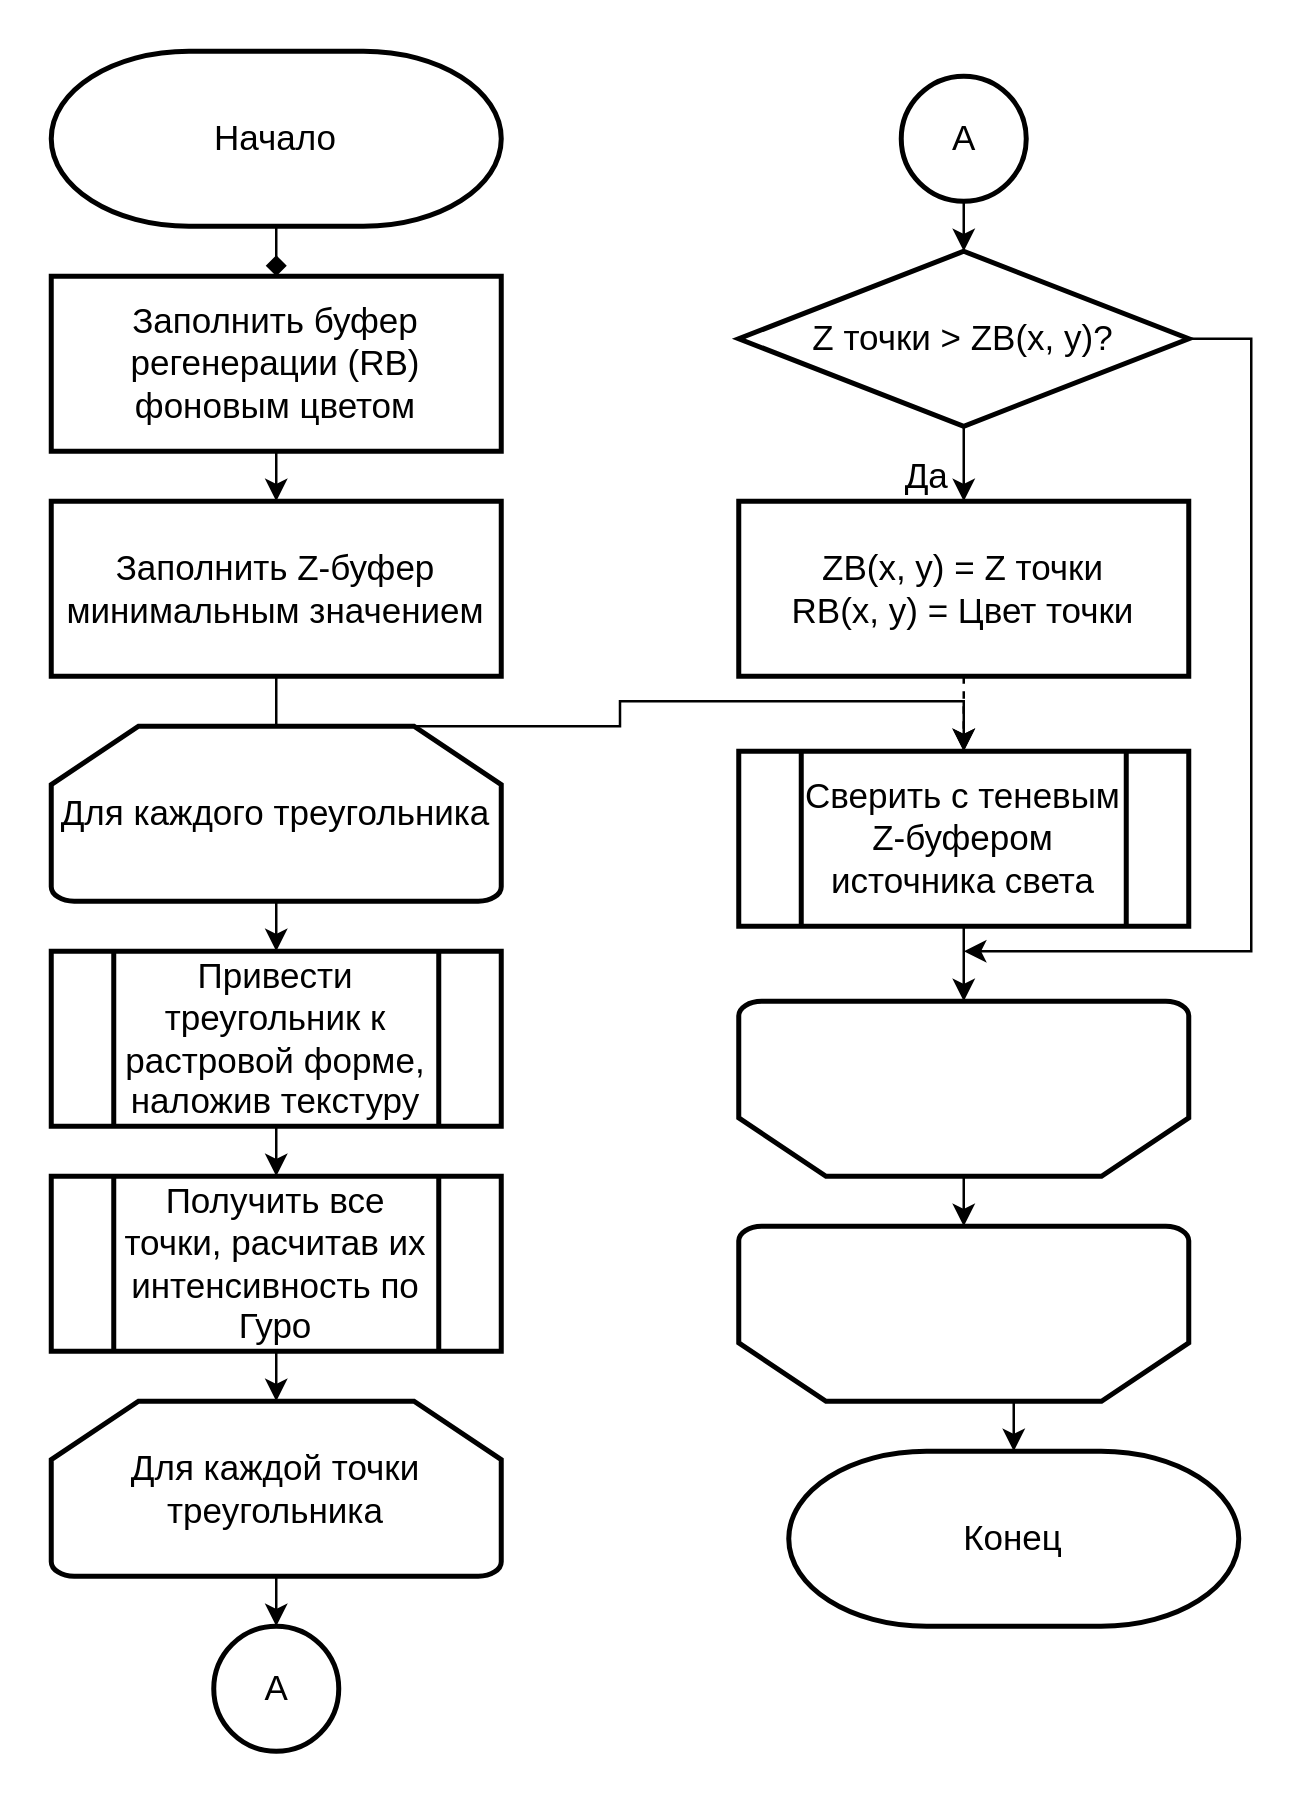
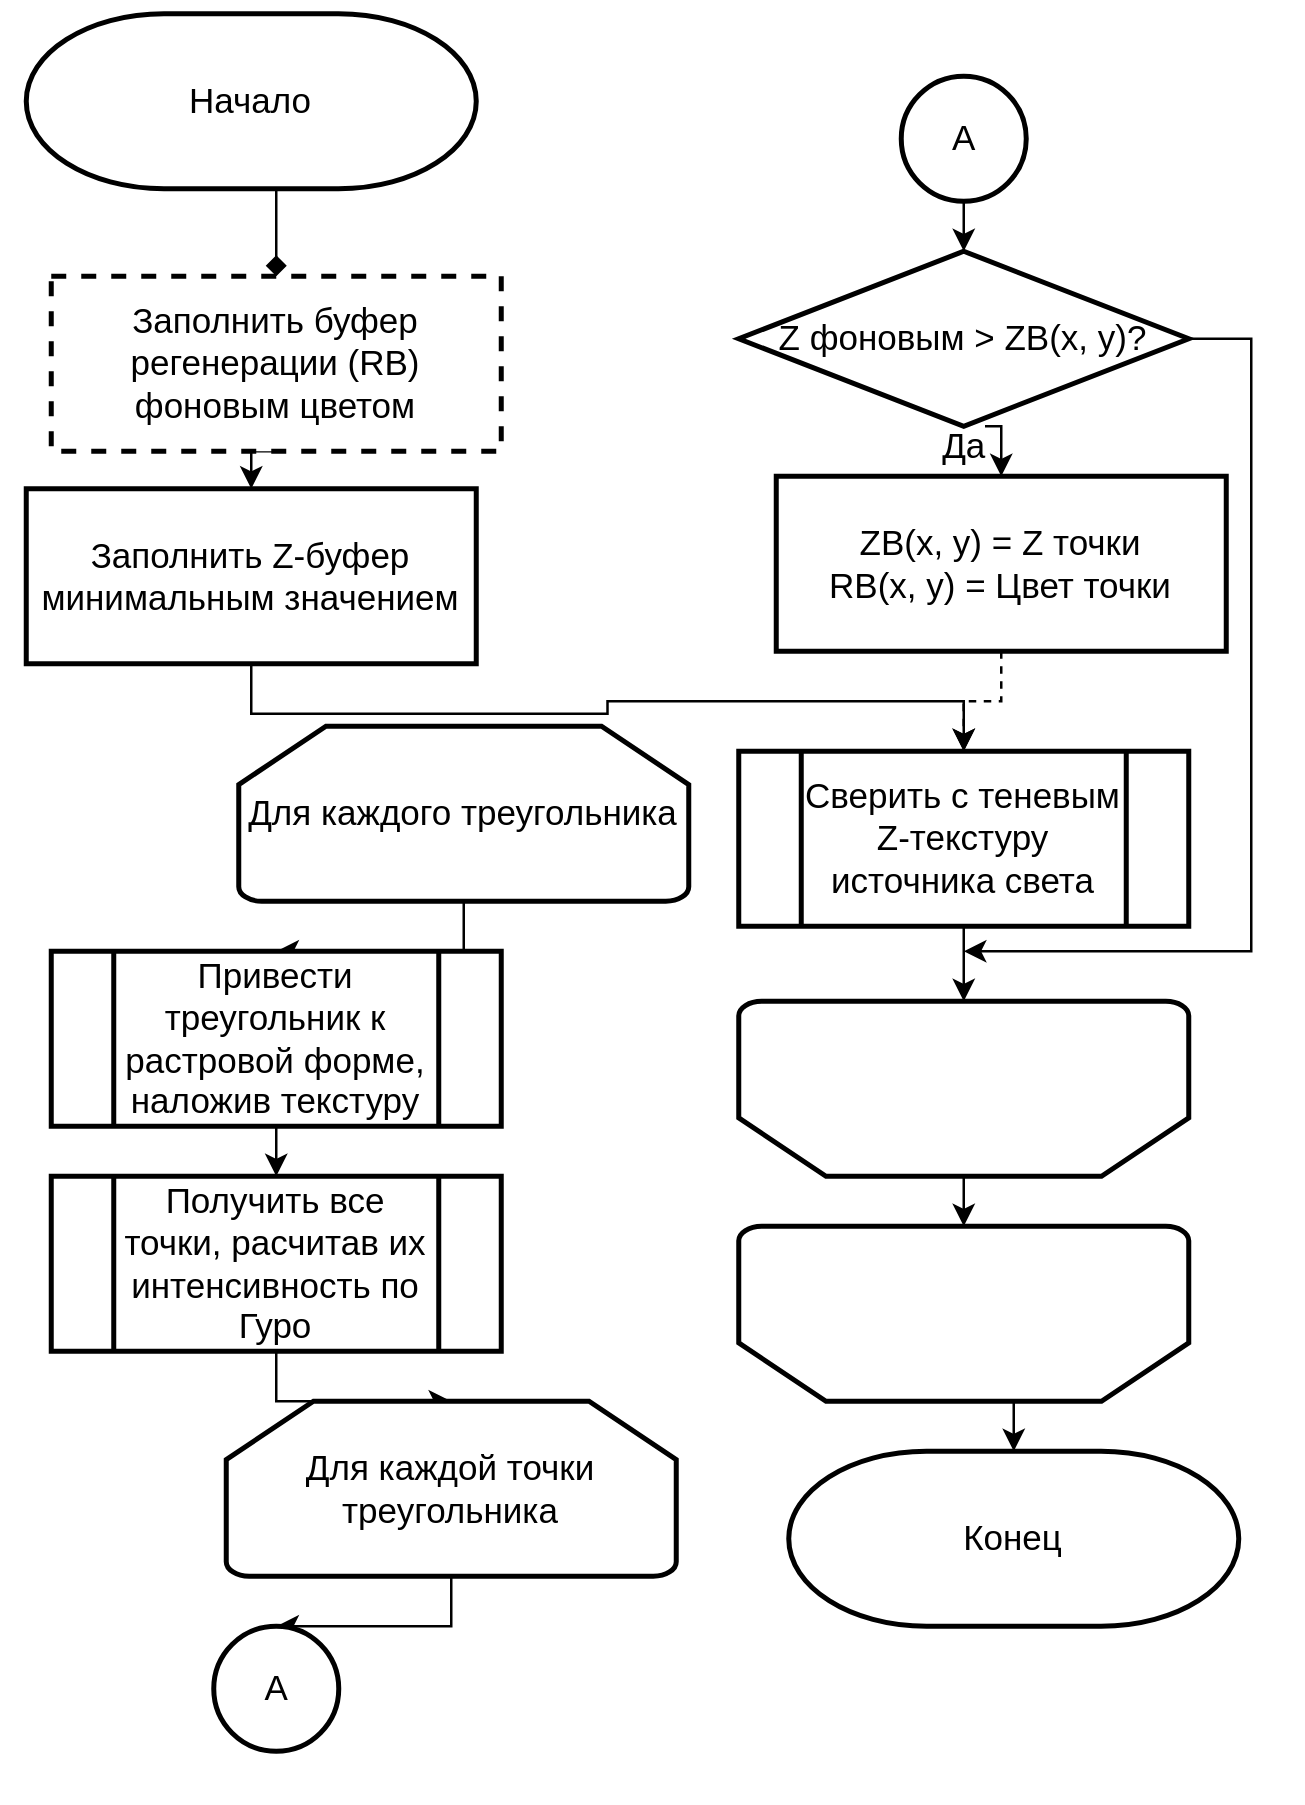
(276, 139) -> (251, 101)
(964, 339) -> (964, 339)
(276, 364) -> (276, 364)
(276, 589) -> (251, 576)
(964, 589) -> (1001, 564)
(276, 814) -> (464, 814)
(964, 839) -> (964, 839)
(276, 1489) -> (451, 1489)
